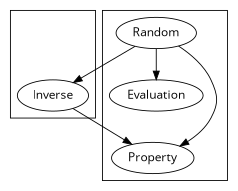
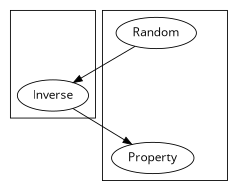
(216, 92) -> none
(156, 95) -> none
